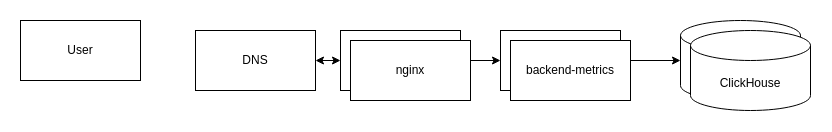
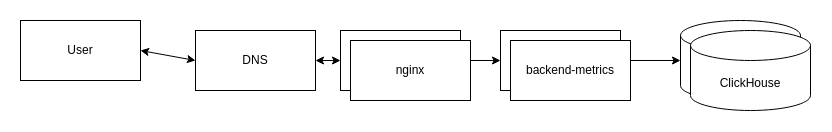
none -> (168, 55)
